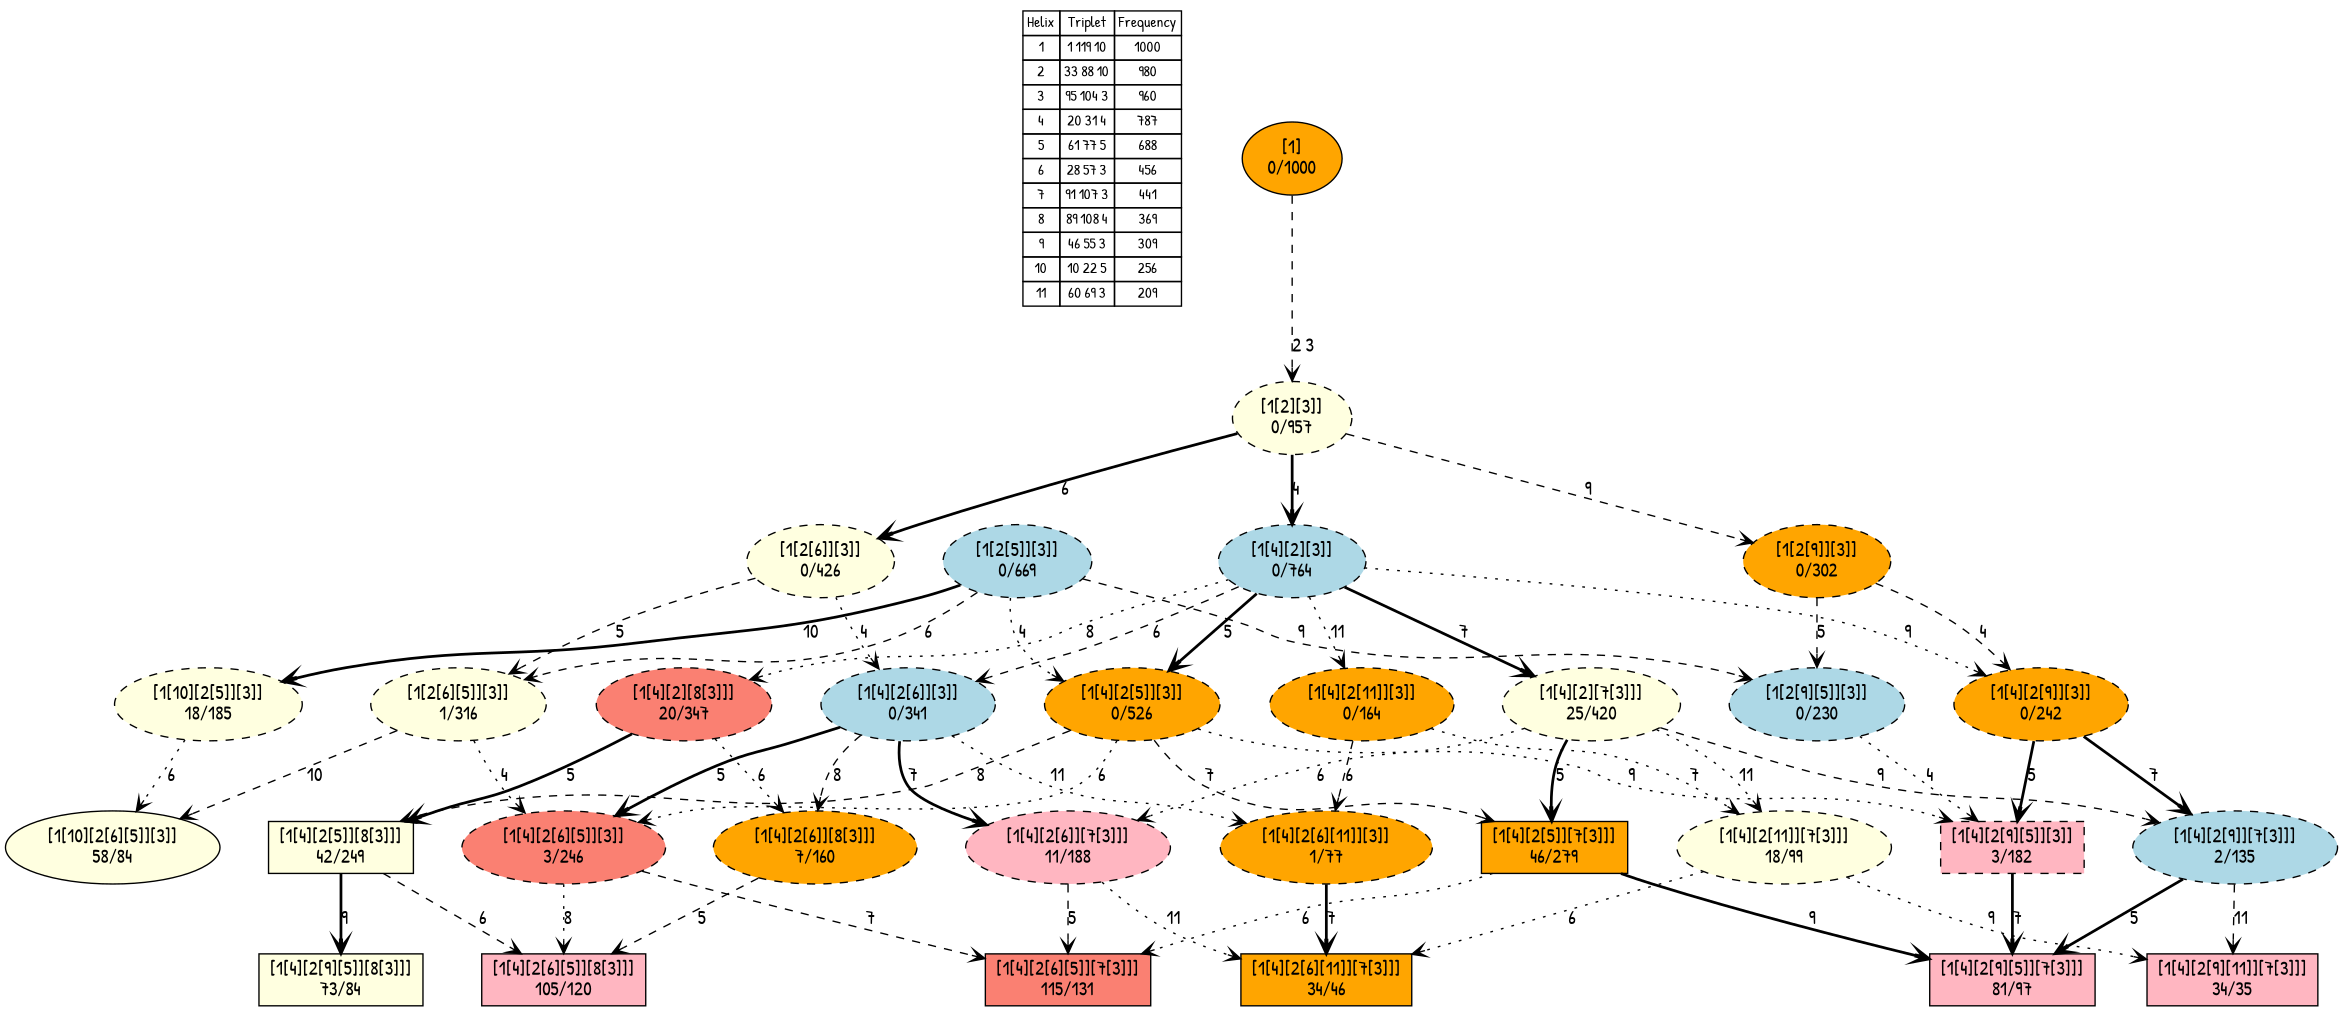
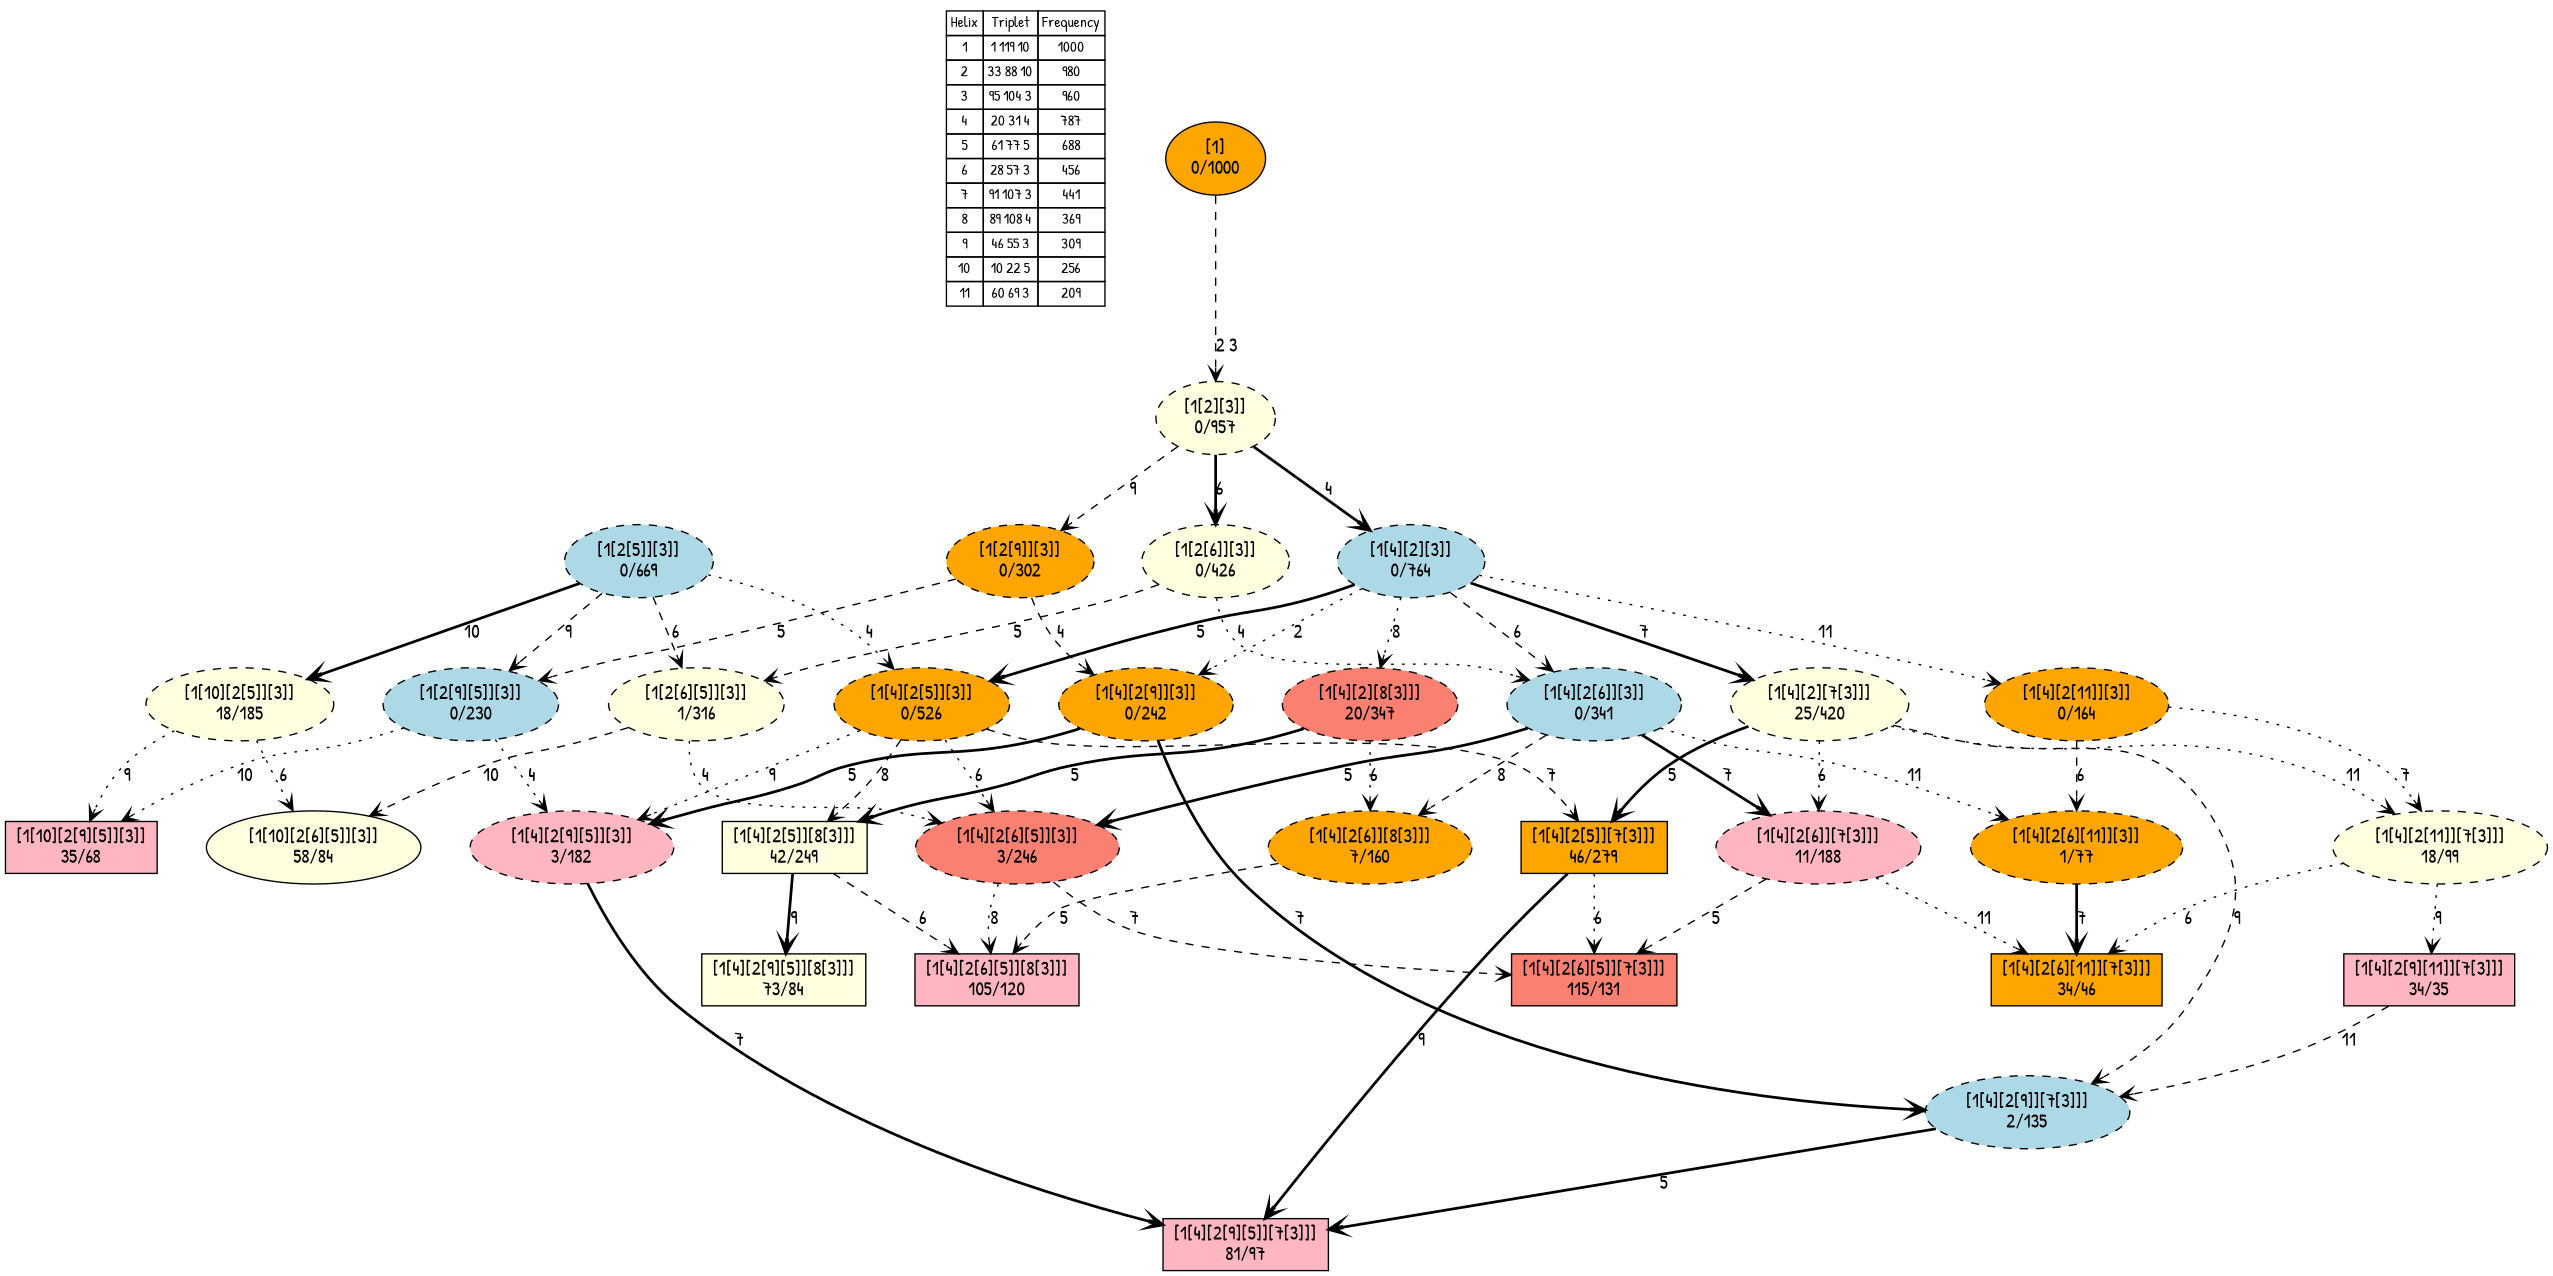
(1911, 633) -> (1300, 633)
none -> (81, 847)
(2012, 847) -> (572, 847)
(2234, 912) -> (2265, 1061)
